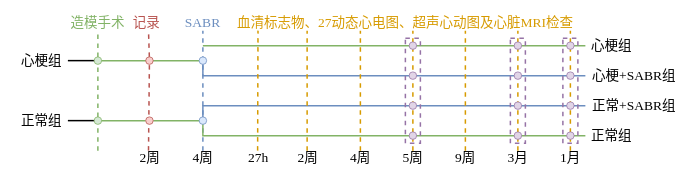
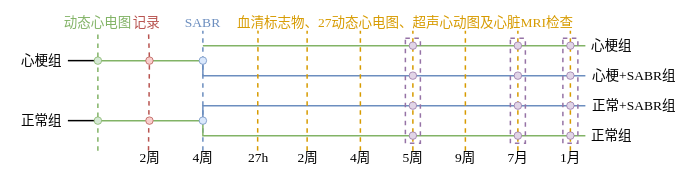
(98, 23) -> (98, 23)
(518, 158) -> (518, 158)
